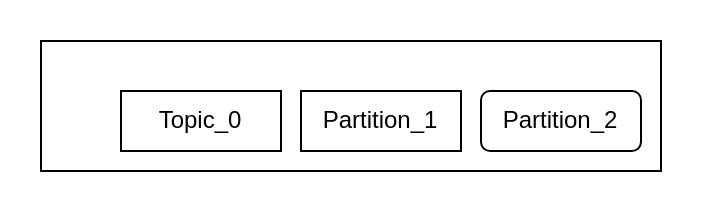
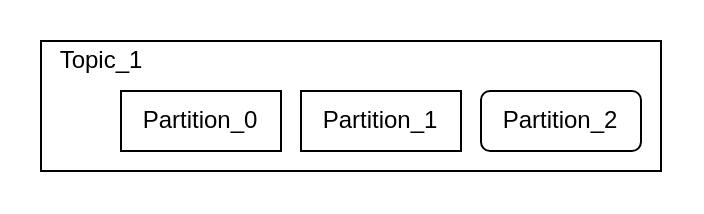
none -> (101, 61)
(201, 121) -> (201, 121)
